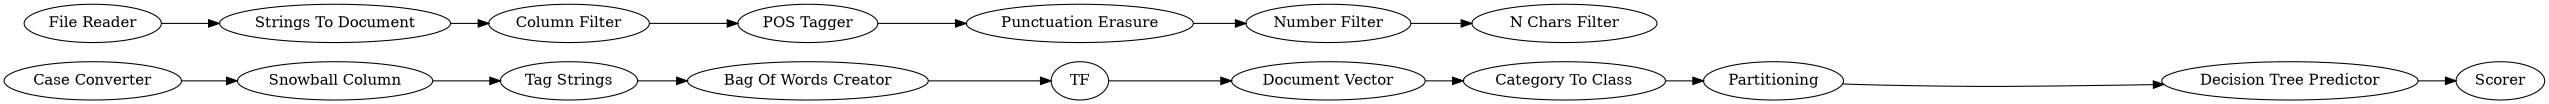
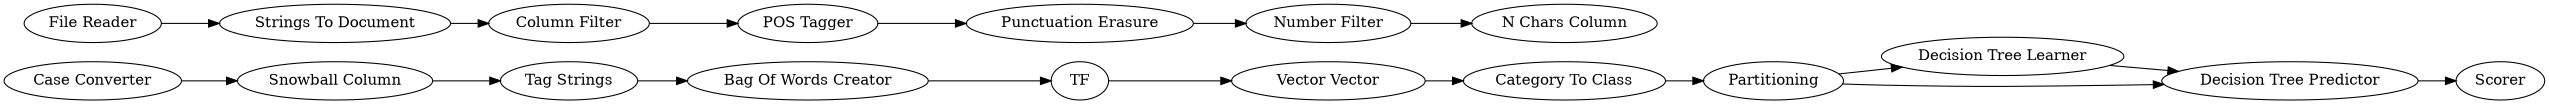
(1564, 23) -> (1564, 23)
none -> (2003, 56)
(1328, 81) -> (1328, 81)
